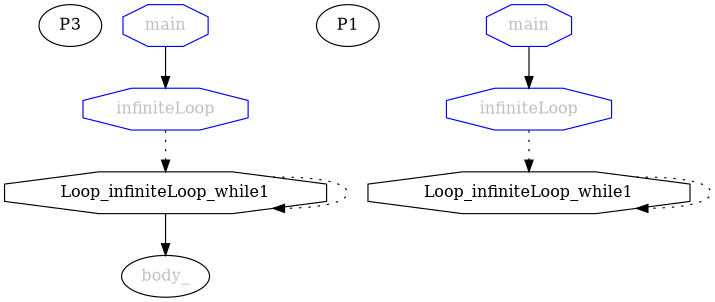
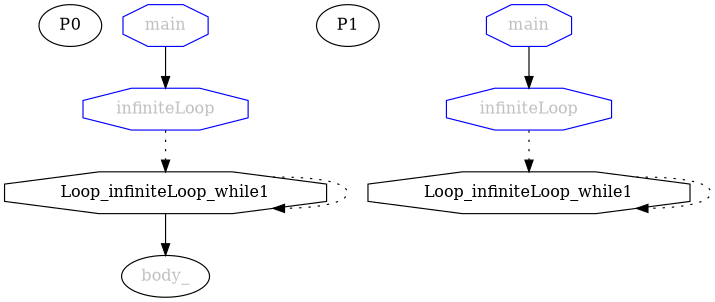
(70, 26) -> (70, 26)
